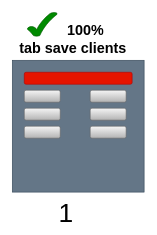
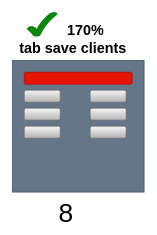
(76, 27) -> (76, 27)
(66, 213) -> (66, 213)
